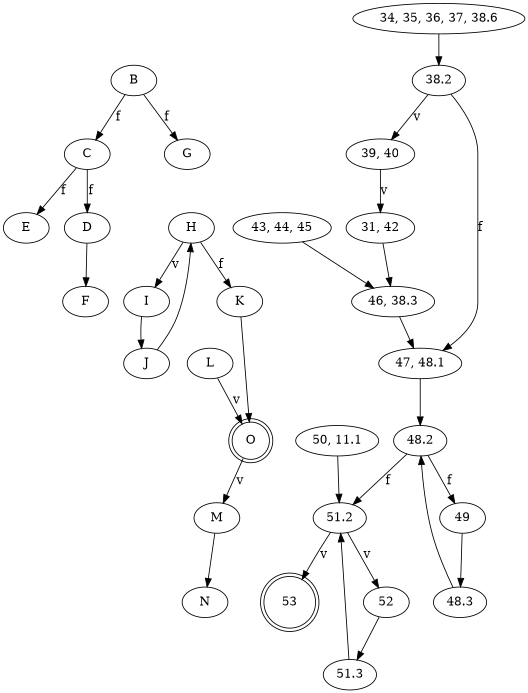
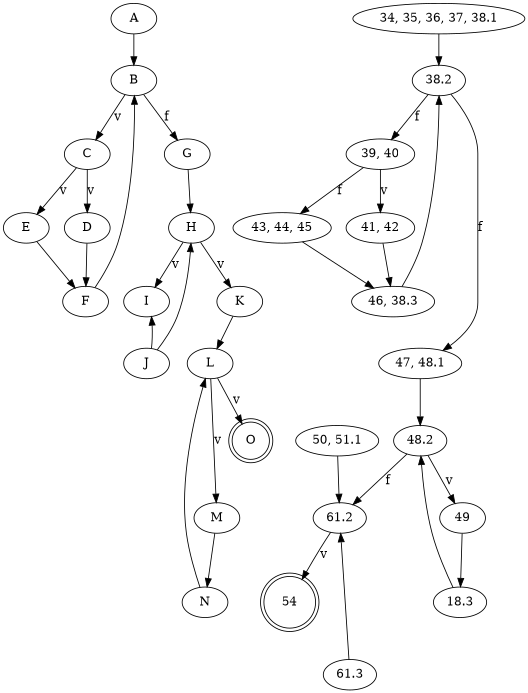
none -> (134, 19)
(439, 19) -> (439, 19)
(118, 117) -> (118, 117)
(417, 117) -> (417, 117)
none -> (189, 187)
none -> (335, 188)
(64, 191) -> (64, 191)
(91, 191) -> (91, 191)
none -> (128, 199)
(380, 228) -> (380, 228)
none -> (53, 262)
(221, 265) -> (221, 265)
(141, 328) -> (152, 337)
(405, 328) -> (432, 198)
(245, 365) -> (227, 329)
(337, 441) -> (337, 441)
(235, 477) -> (213, 436)
(449, 481) -> (449, 481)
none -> (185, 487)
(340, 518) -> (340, 518)
(290, 602) -> (290, 602)
(386, 602) -> none
(460, 602) -> (460, 602)
(350, 675) -> (350, 675)
